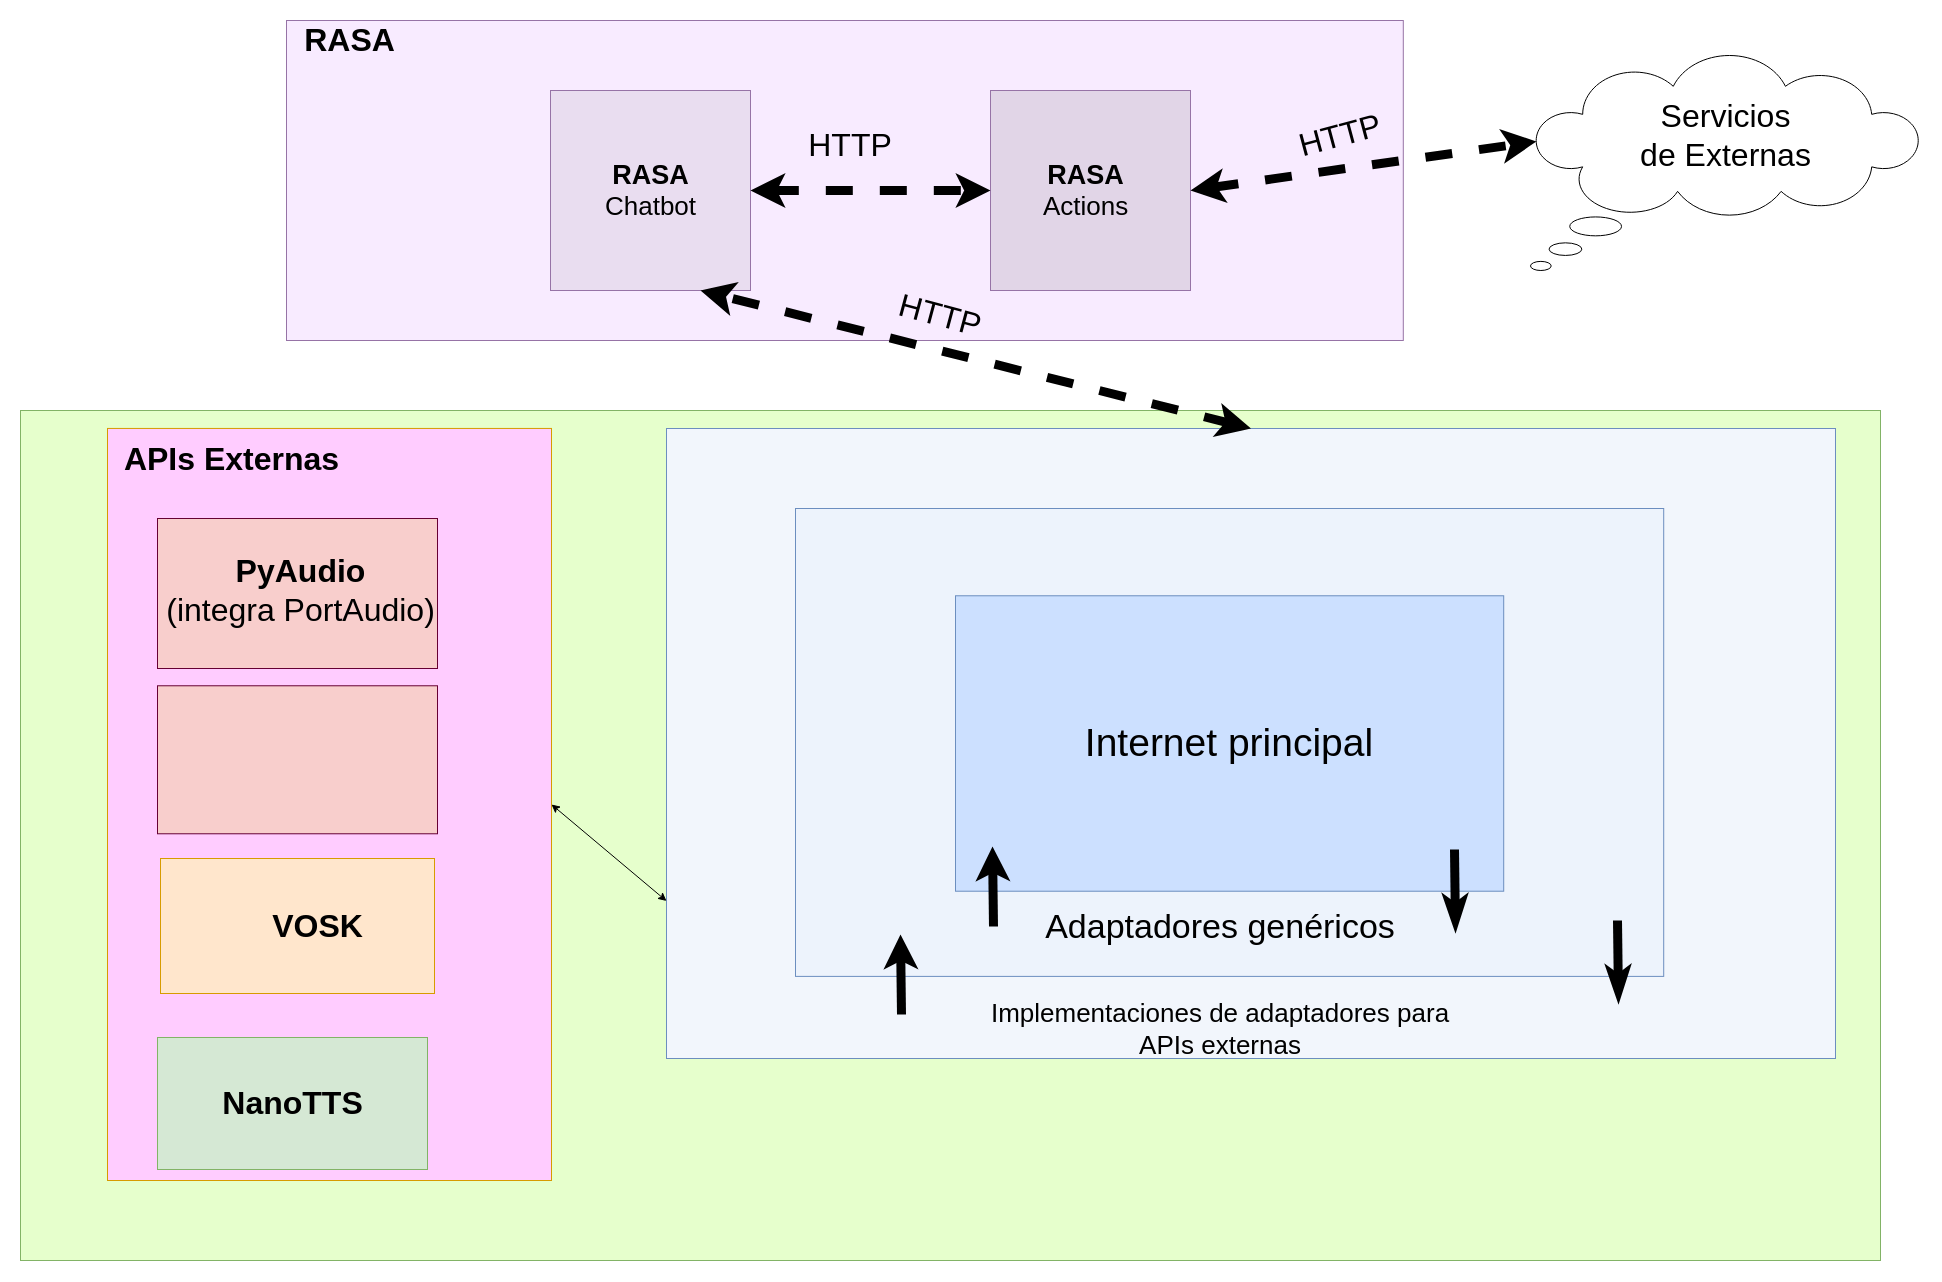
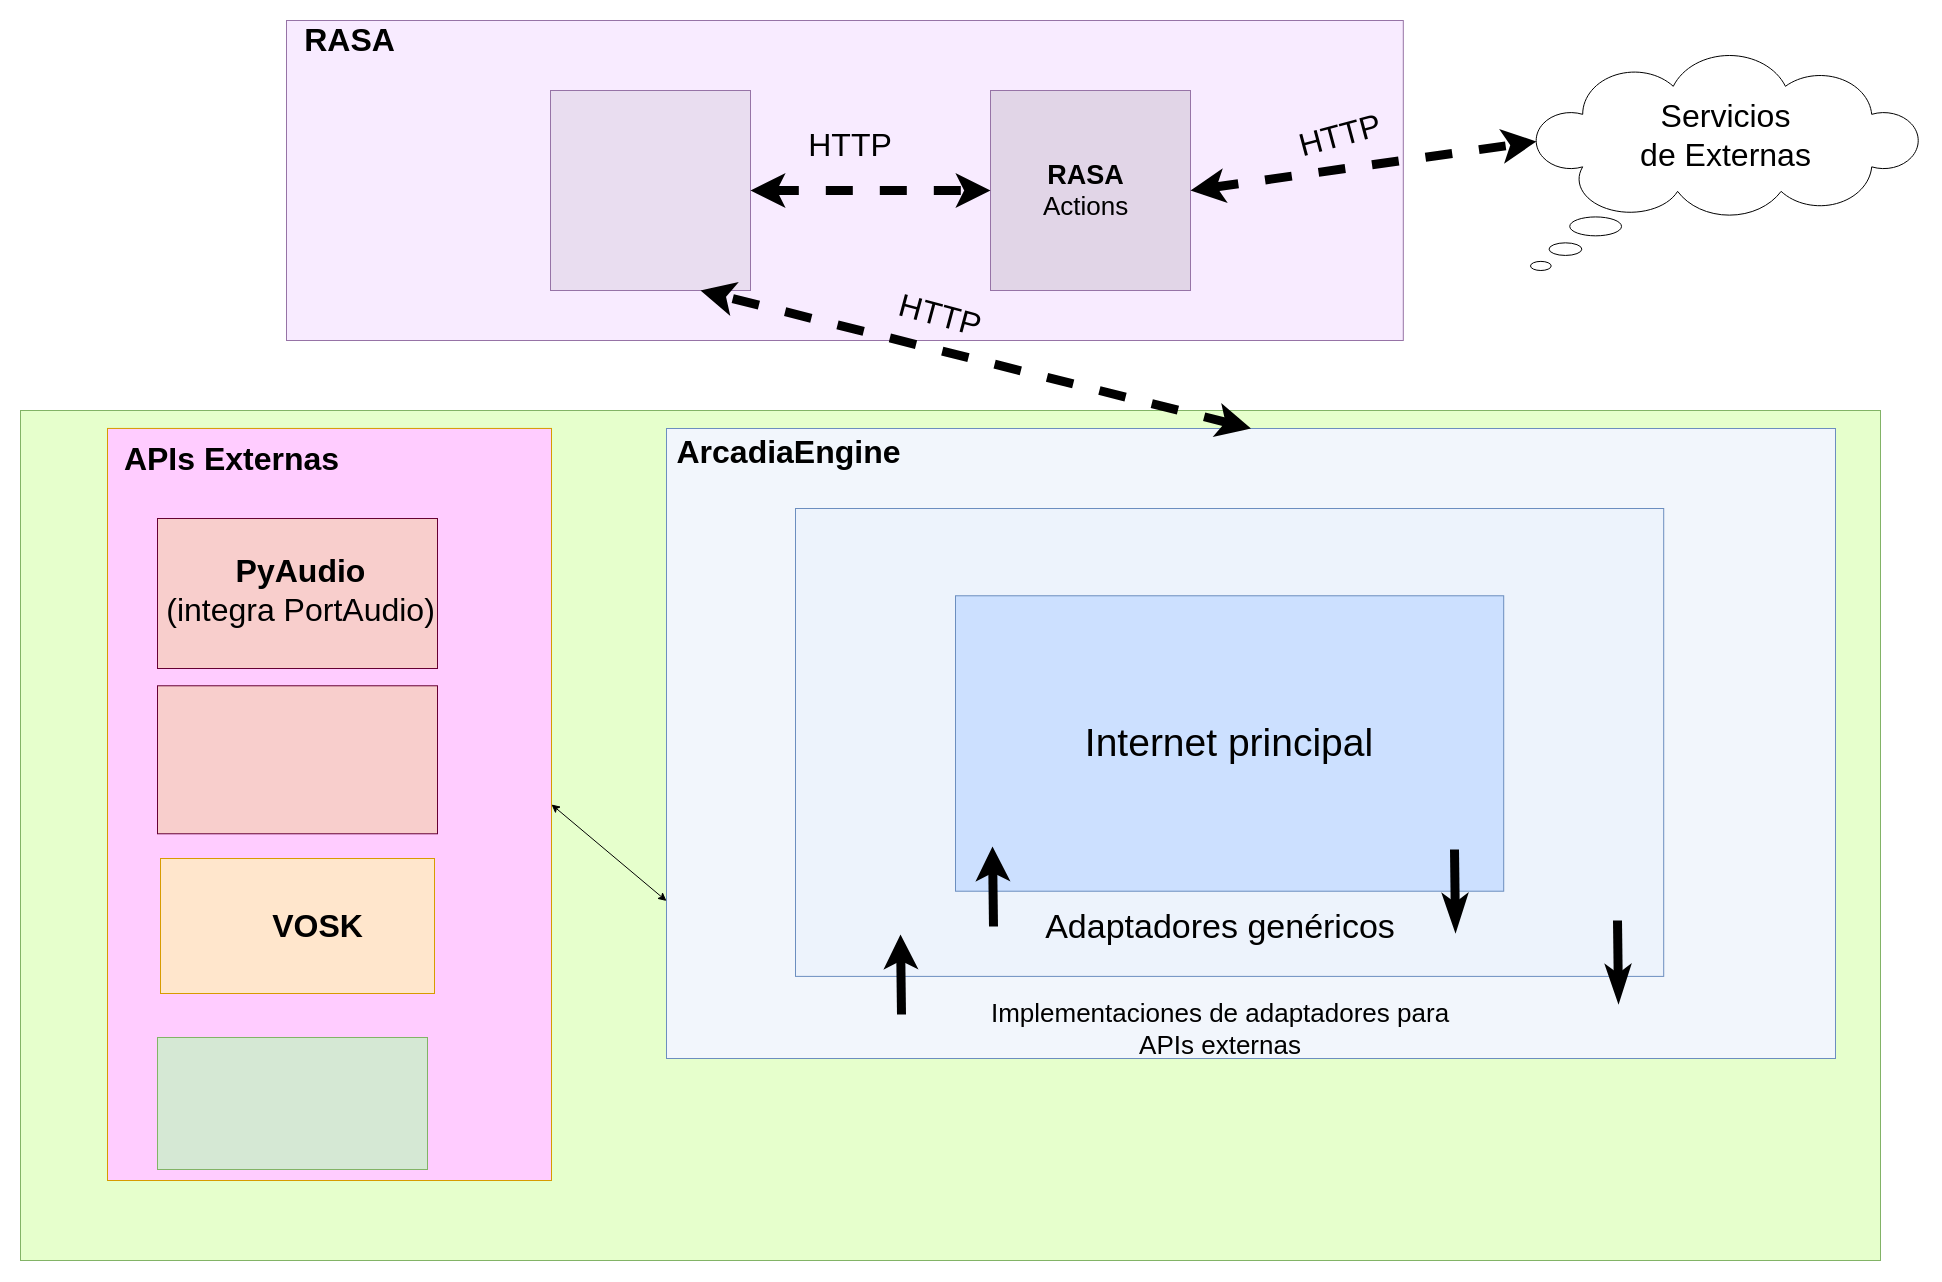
(651, 191) -> none
none -> (789, 453)
(293, 1104) -> none
